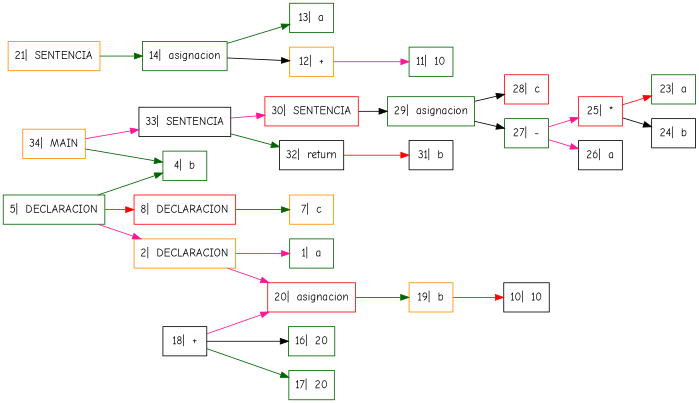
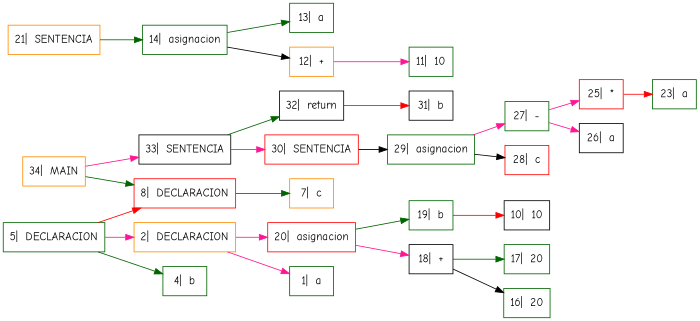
(486, 124) -> (485, 131)
(674, 133) -> none
(120, 155) -> (106, 180)
(431, 297) -> (431, 215)
(234, 324) -> (378, 249)
